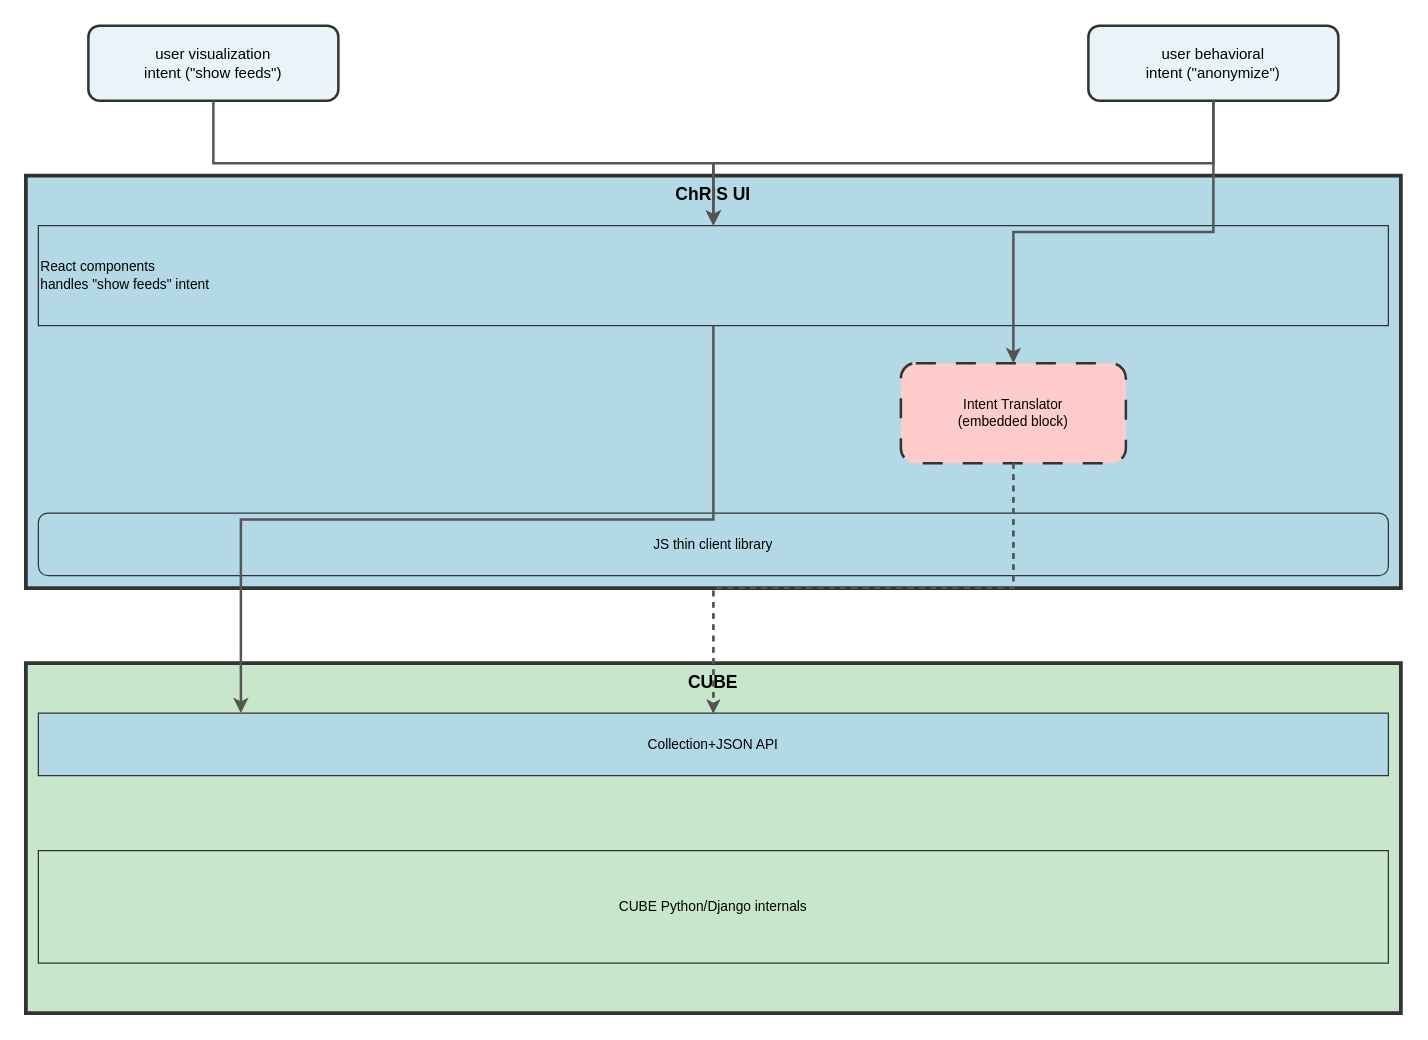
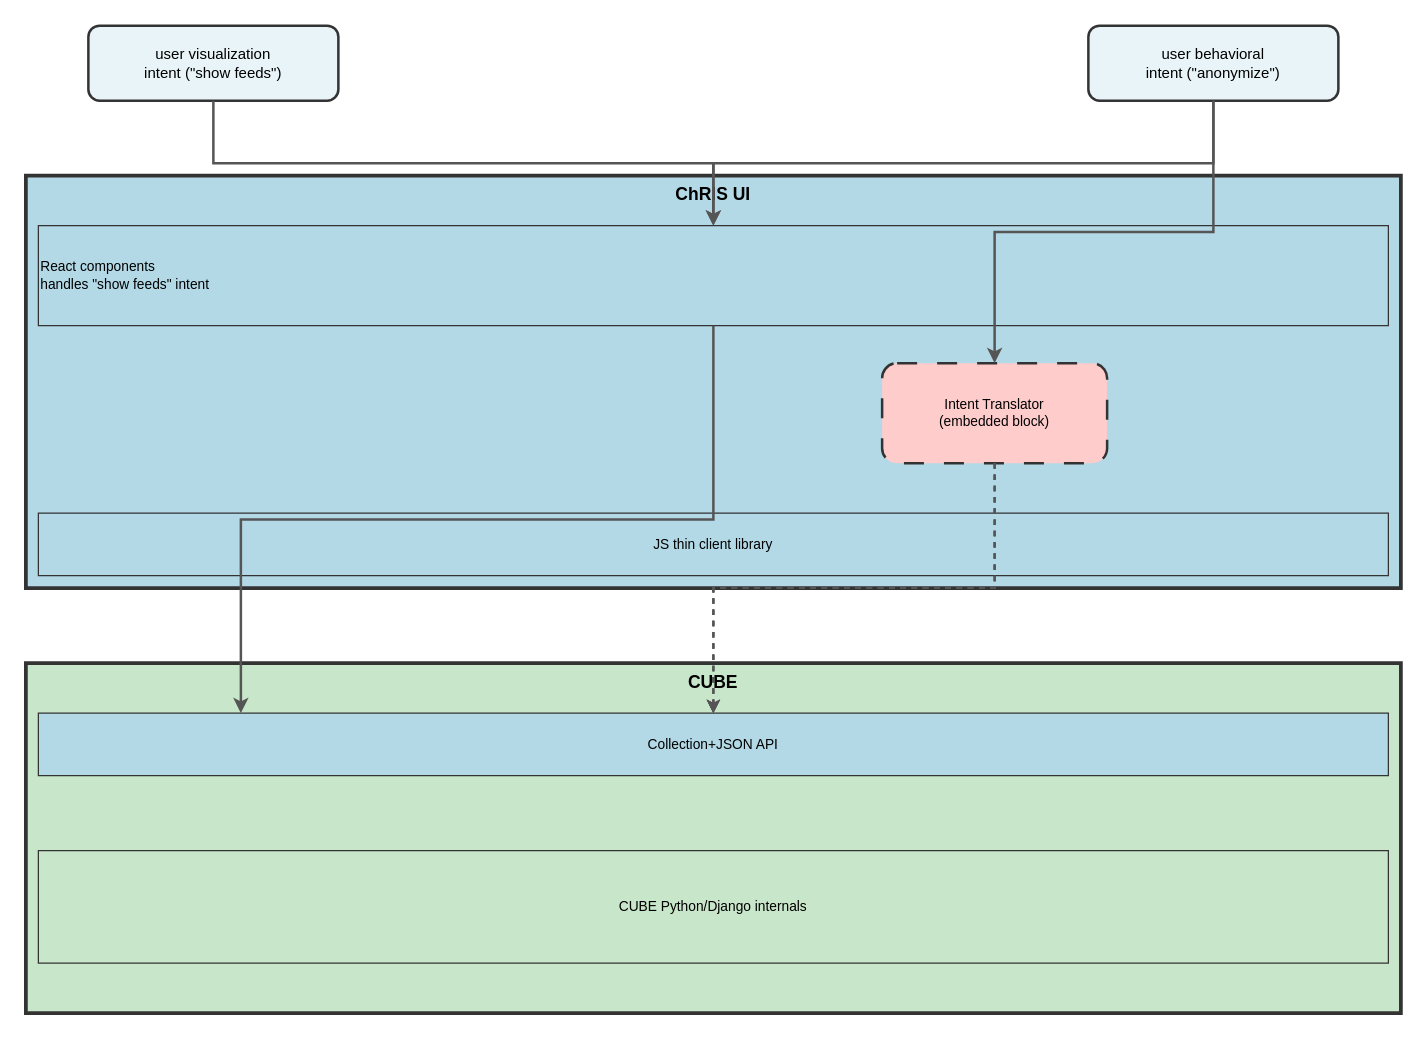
(1013, 413) -> (994, 413)
(713, 544) -> (713, 544)
